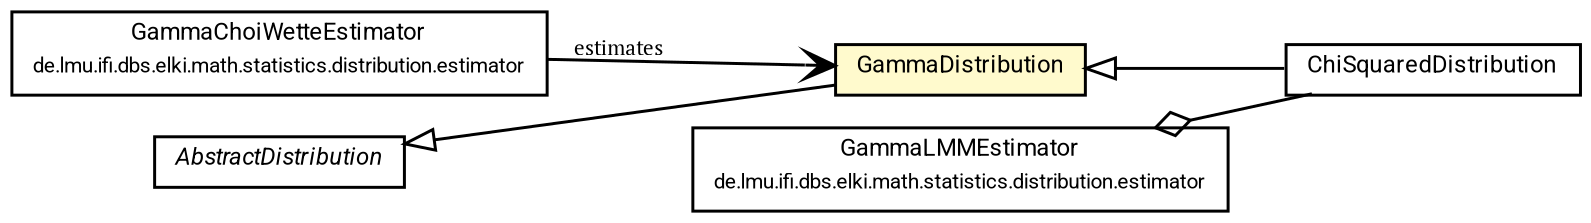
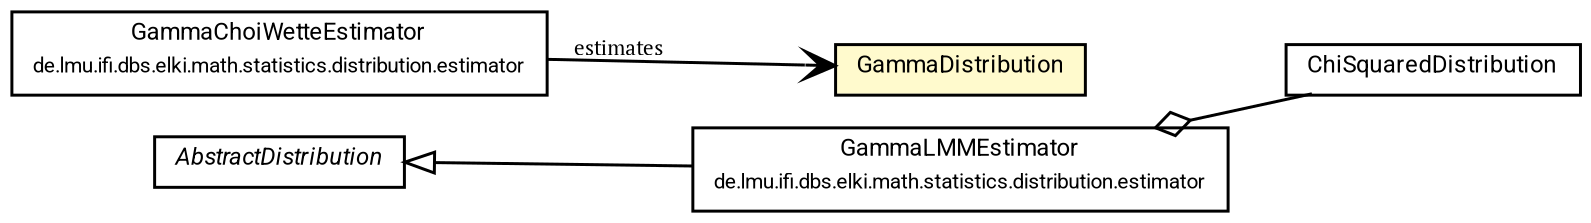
(1200, 68) -> none
(635, 112) -> (564, 164)
